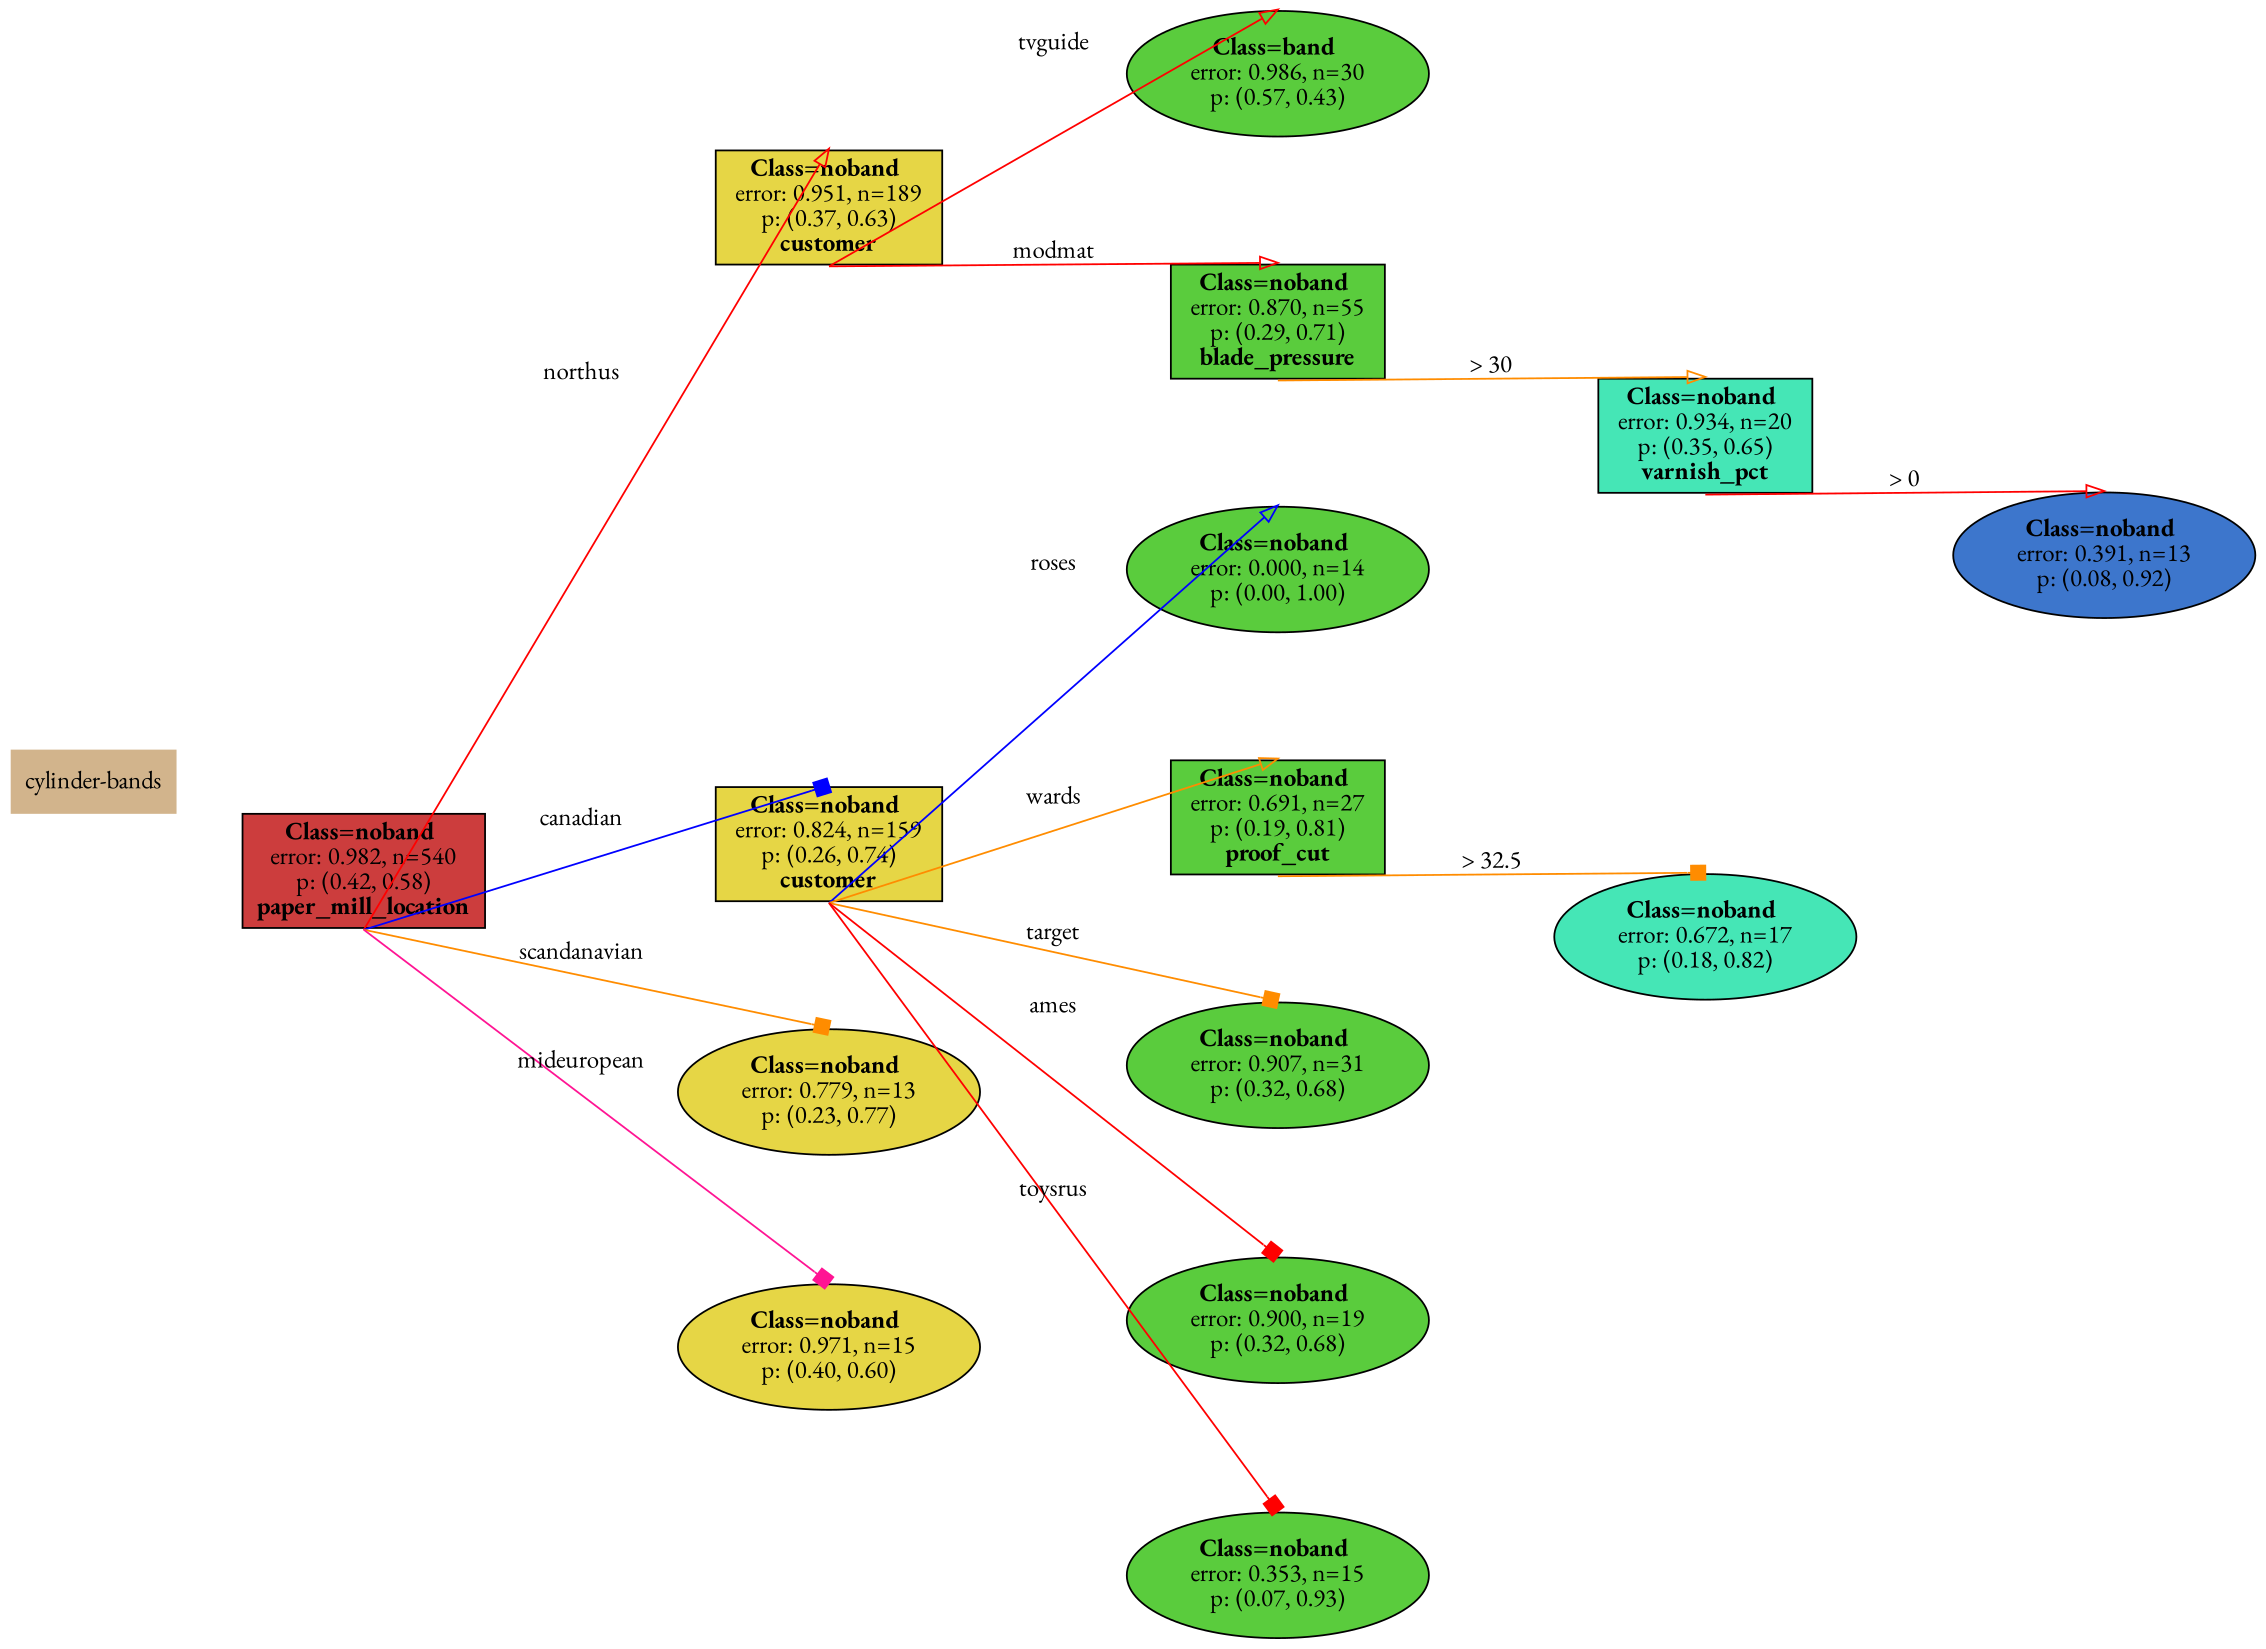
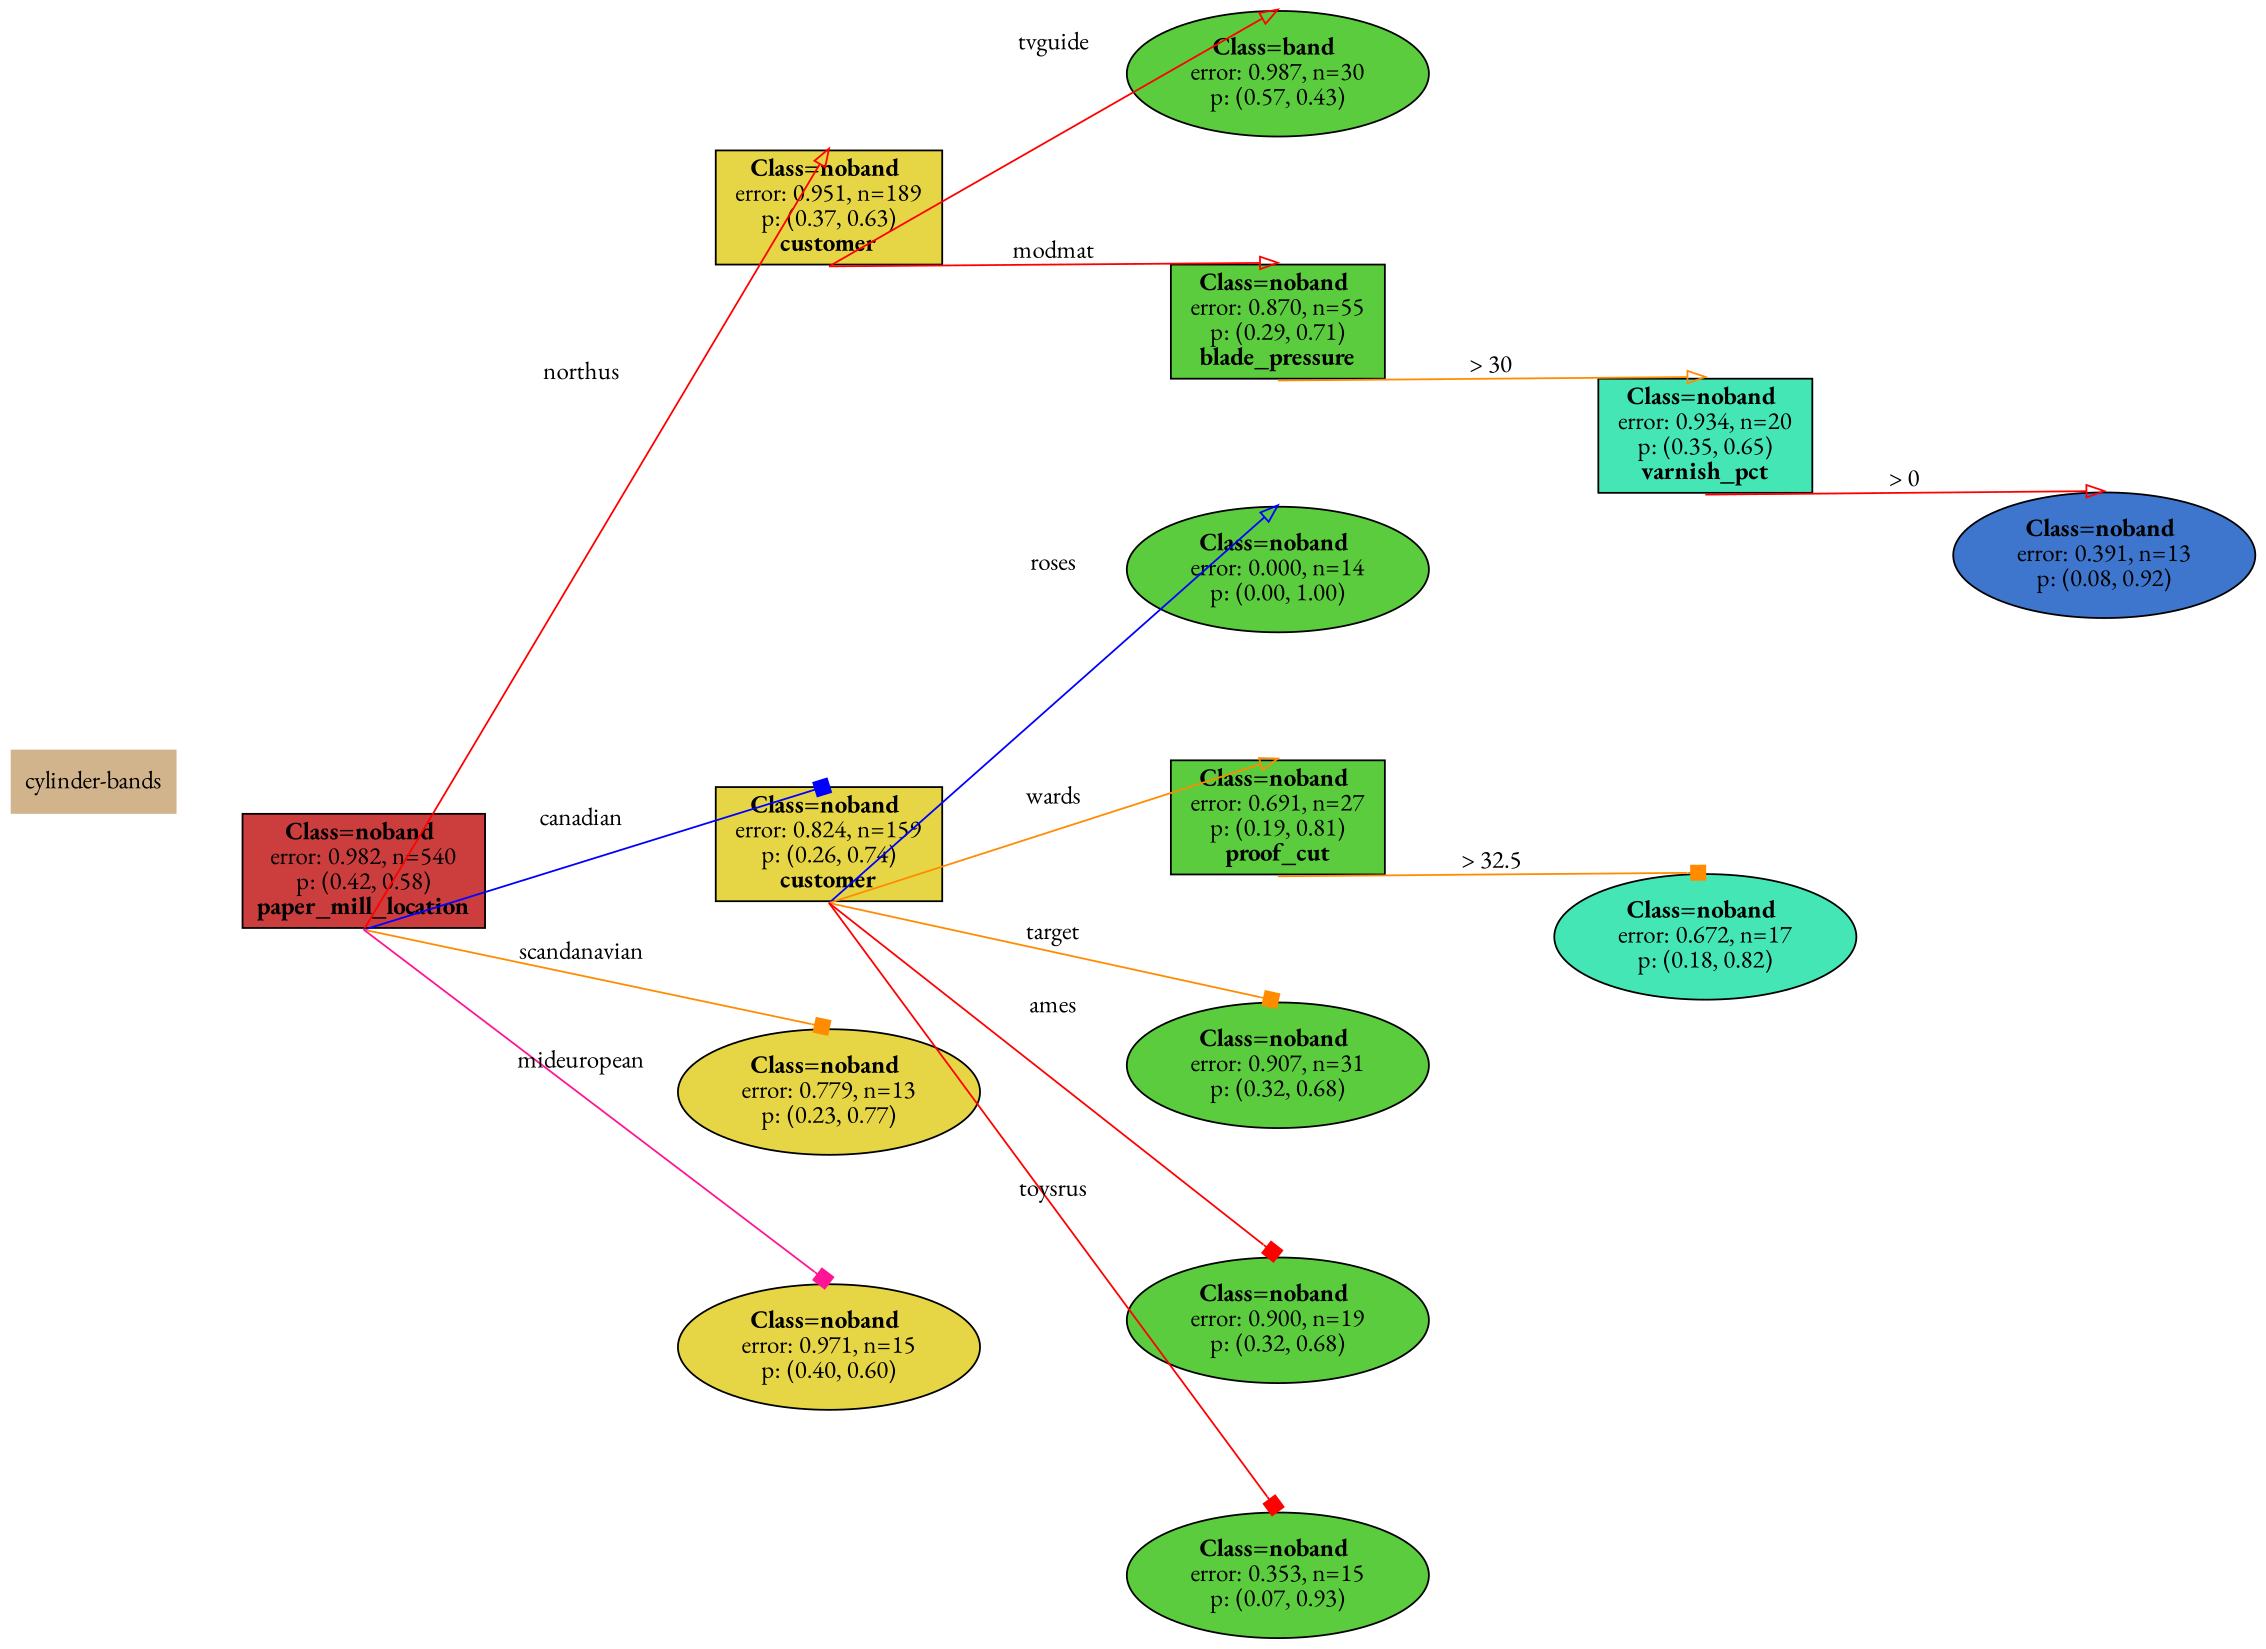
(1278, 72) -> (1278, 72)
